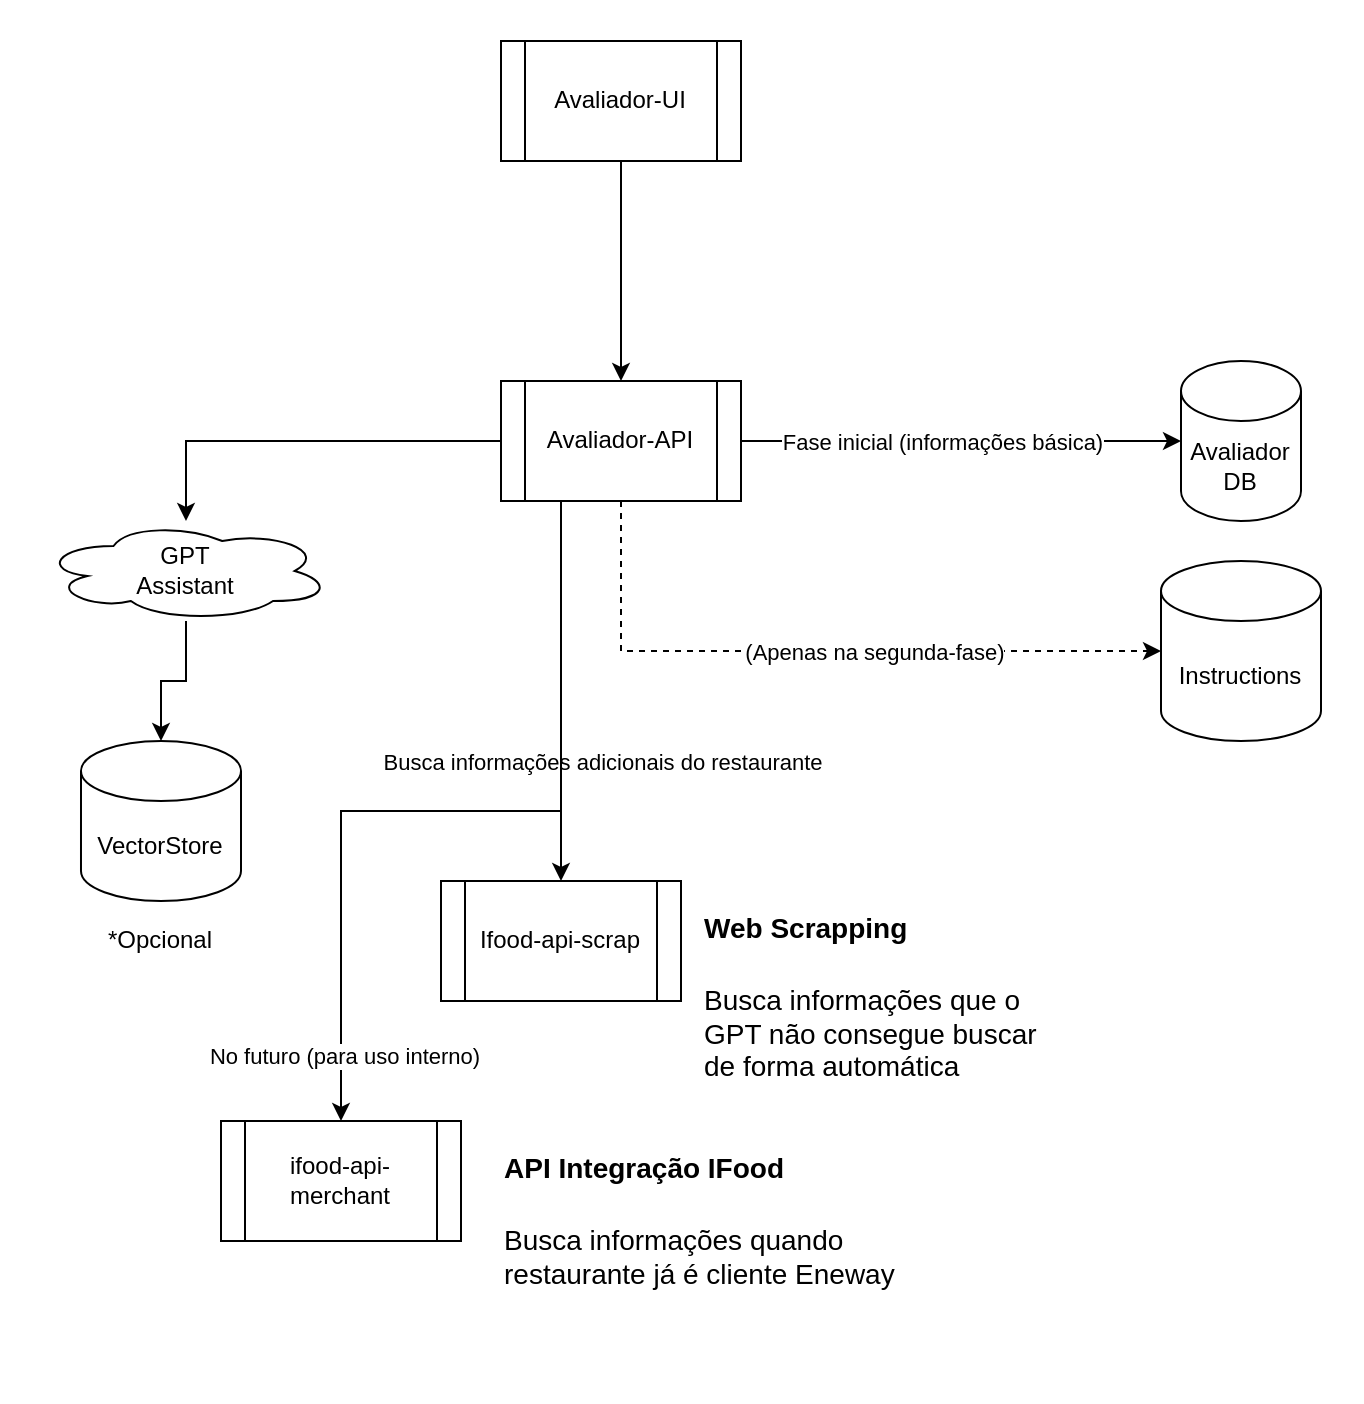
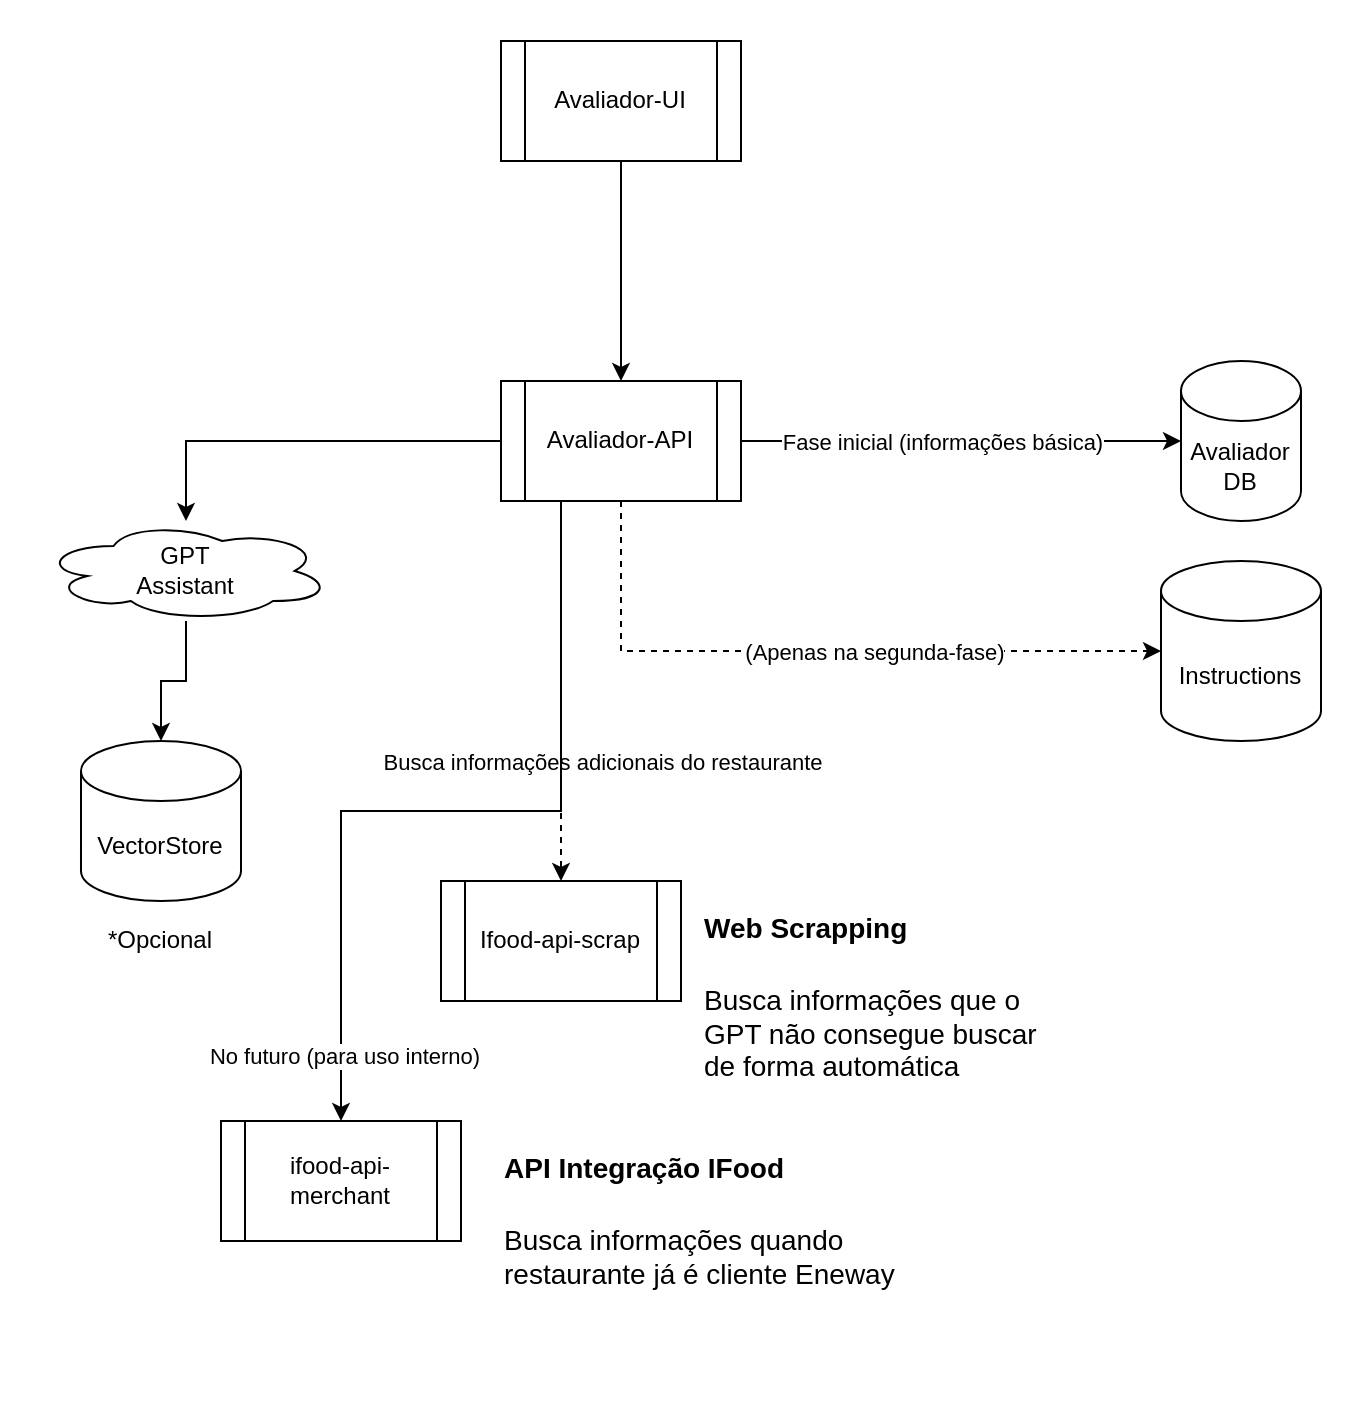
(561, 838) -> (561, 838)
